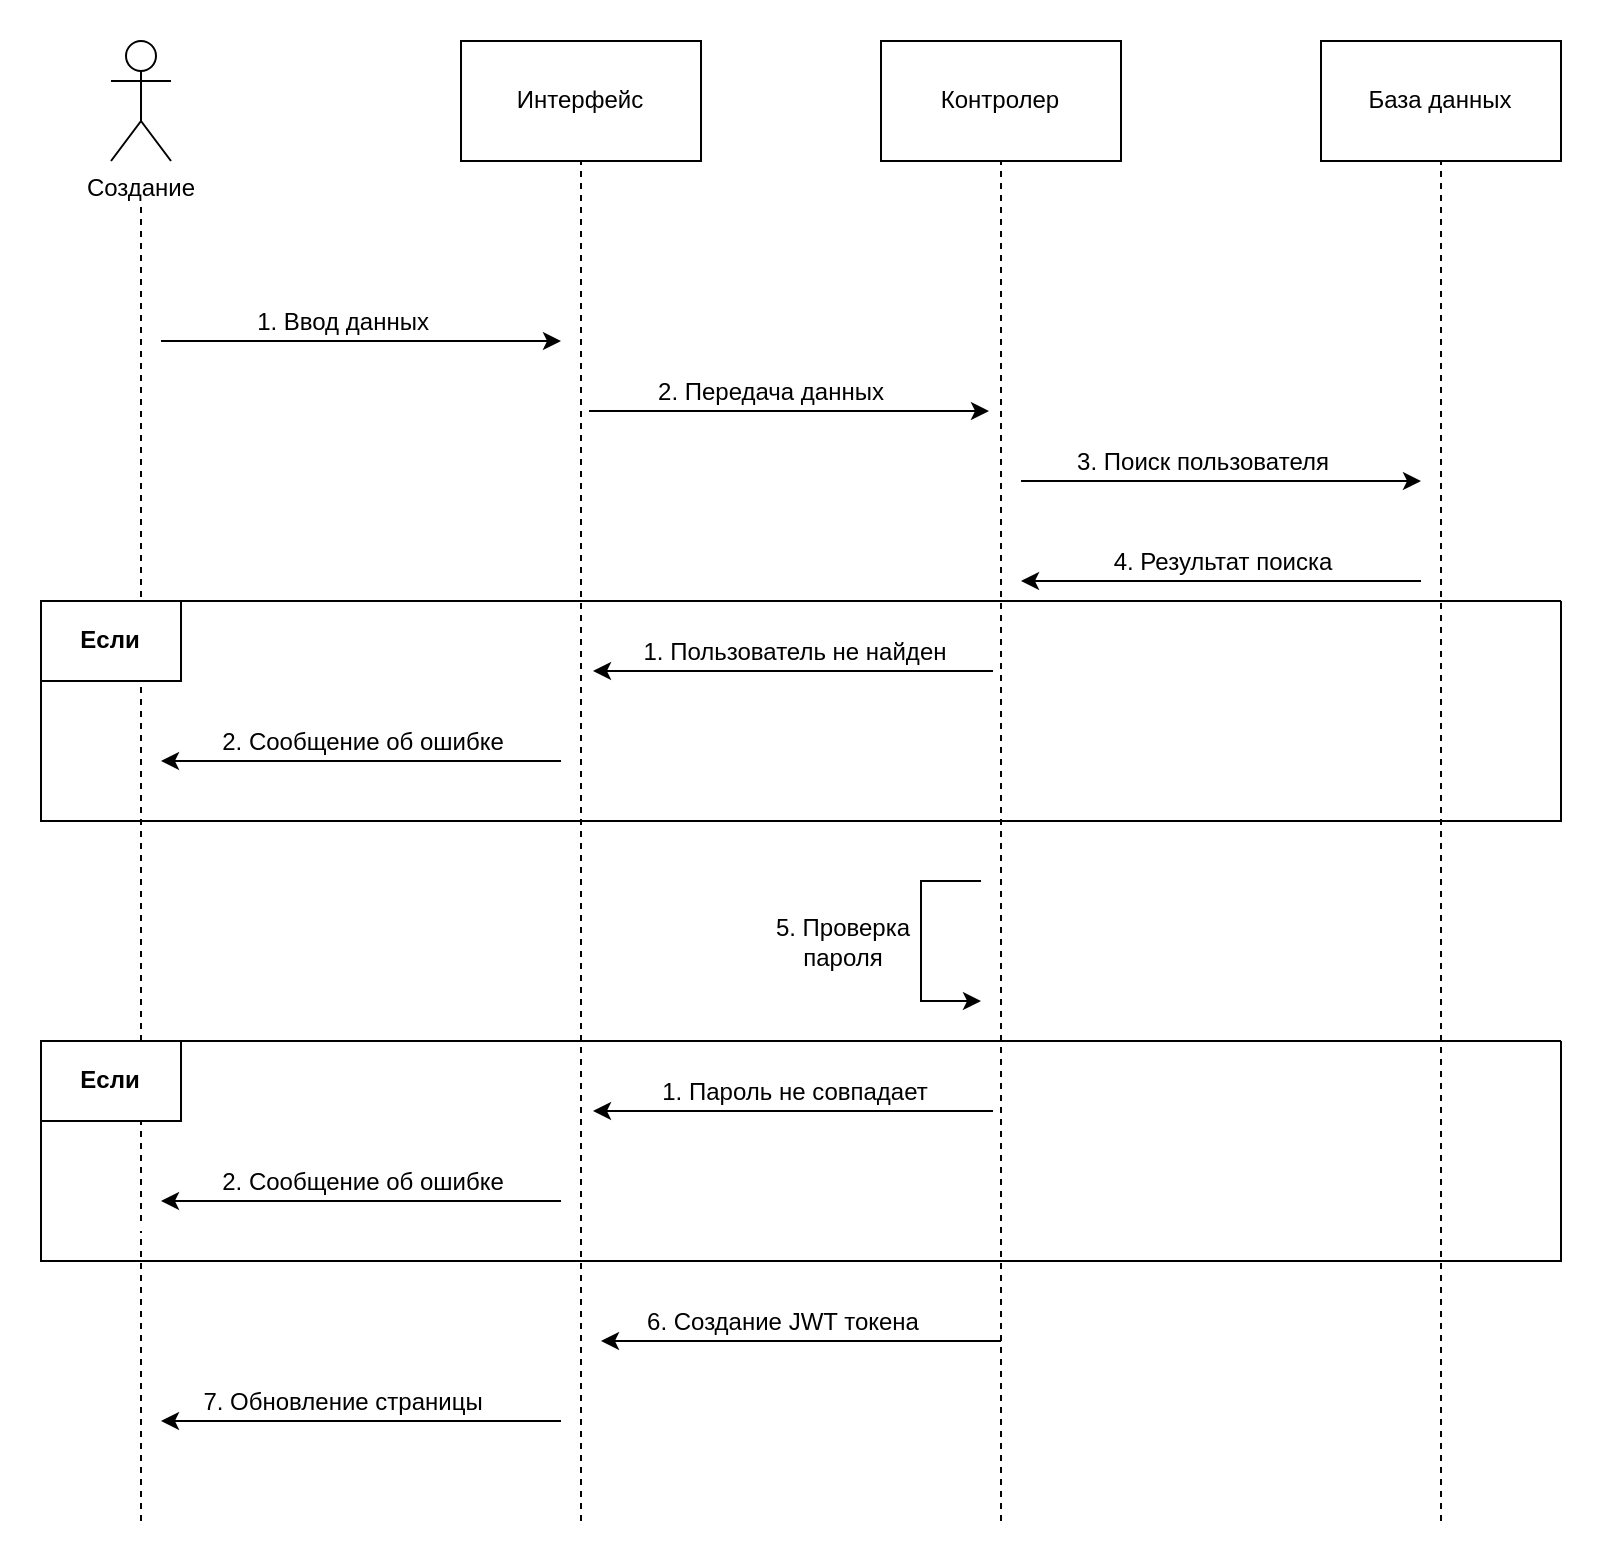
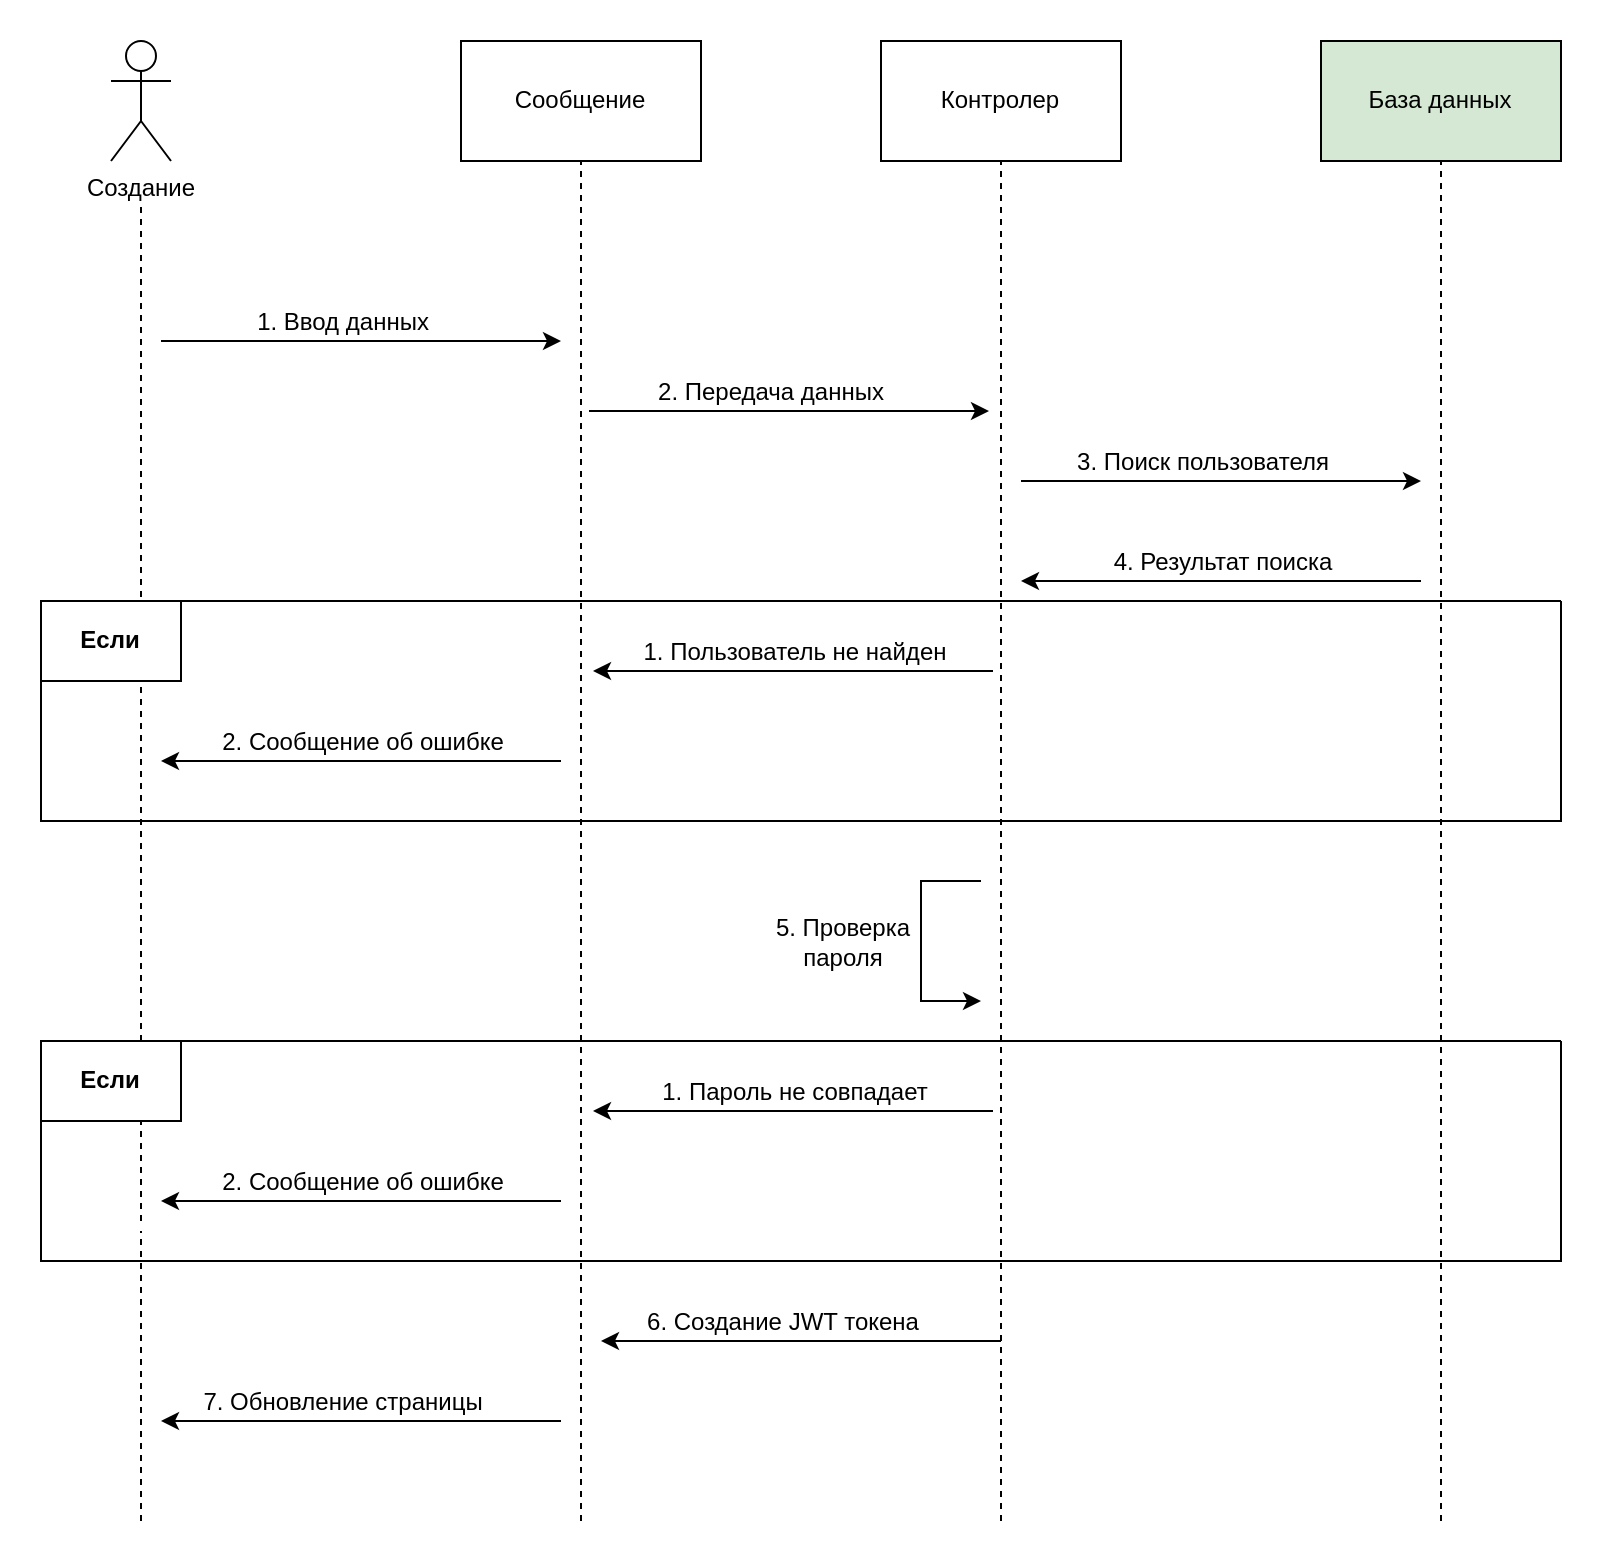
(581, 101) -> (581, 101)
(1441, 101) -> (1441, 101)
